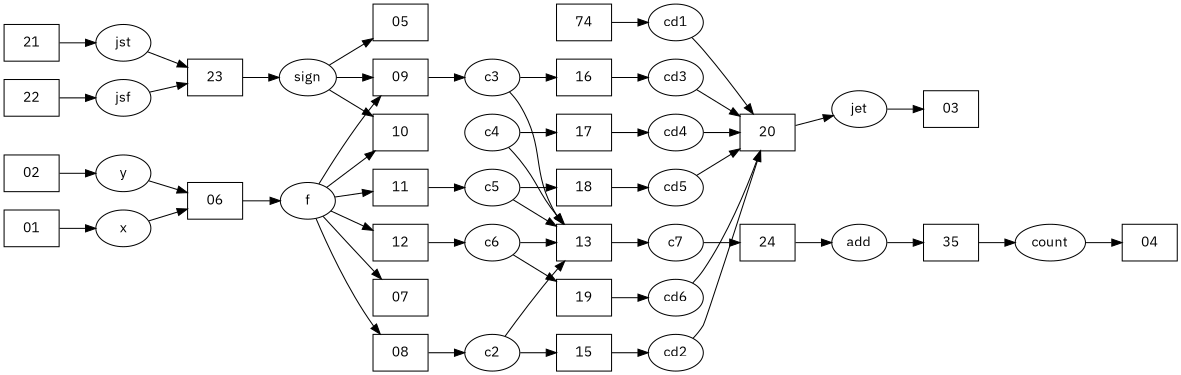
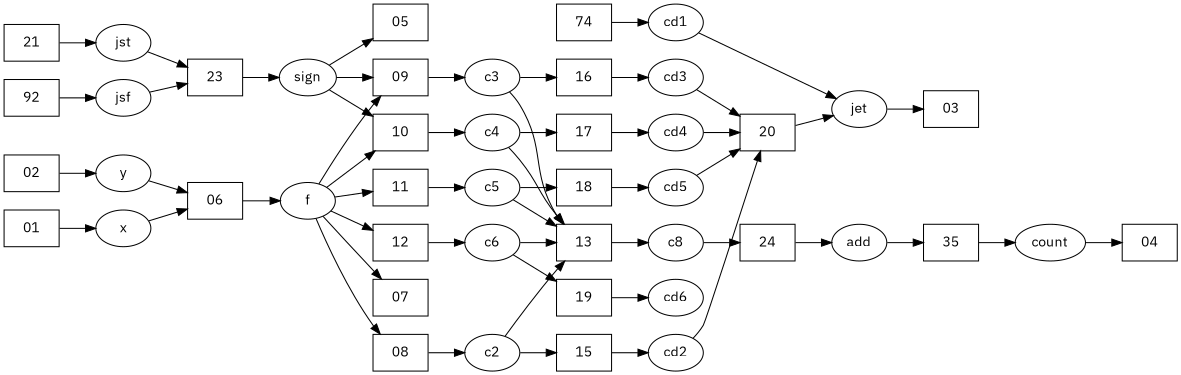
(720, 71) -> (763, 64)
(32, 98) -> (32, 98)
none -> (441, 133)
(729, 225) -> none
(676, 243) -> (676, 243)
